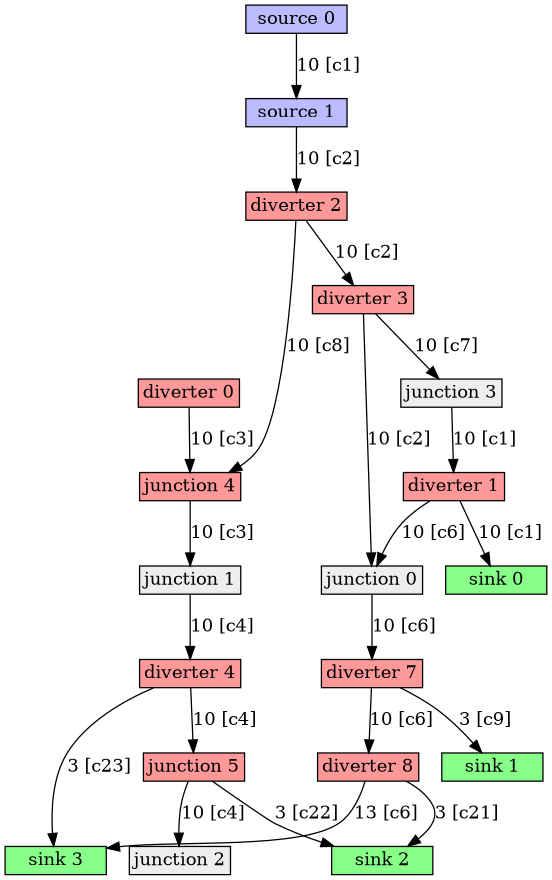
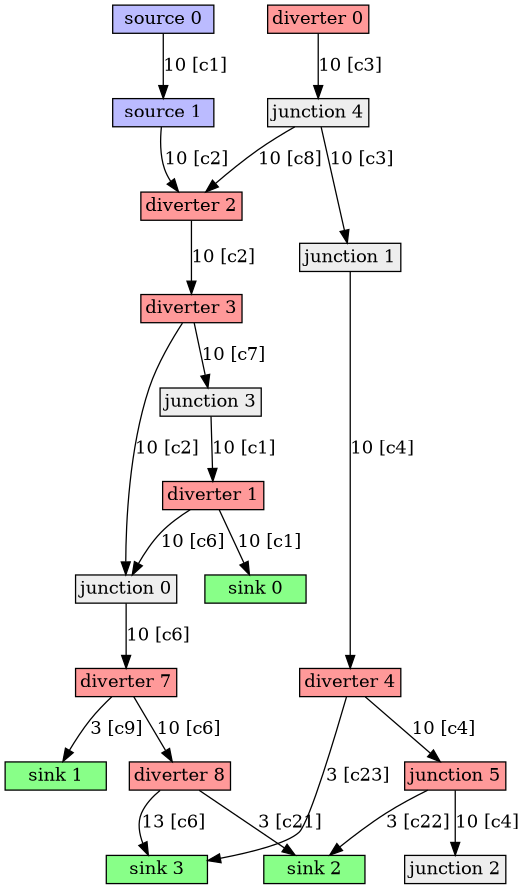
(285, 349) -> (254, 153)
(190, 487) -> (318, 113)
